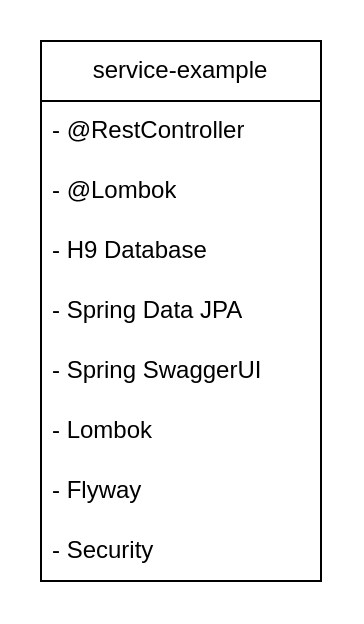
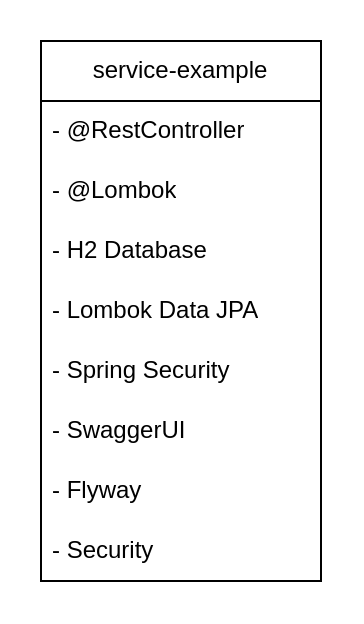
(134, 251) -> (134, 251)
(155, 311) -> (158, 311)
(165, 371) -> (155, 371)
(104, 431) -> (124, 431)
